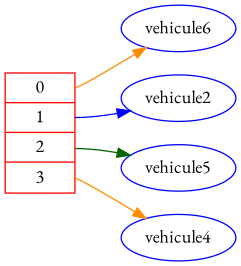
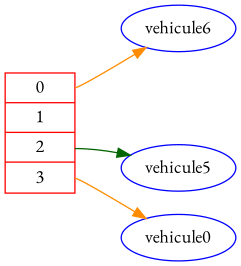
(179, 98) -> none
(179, 238) -> (179, 238)
